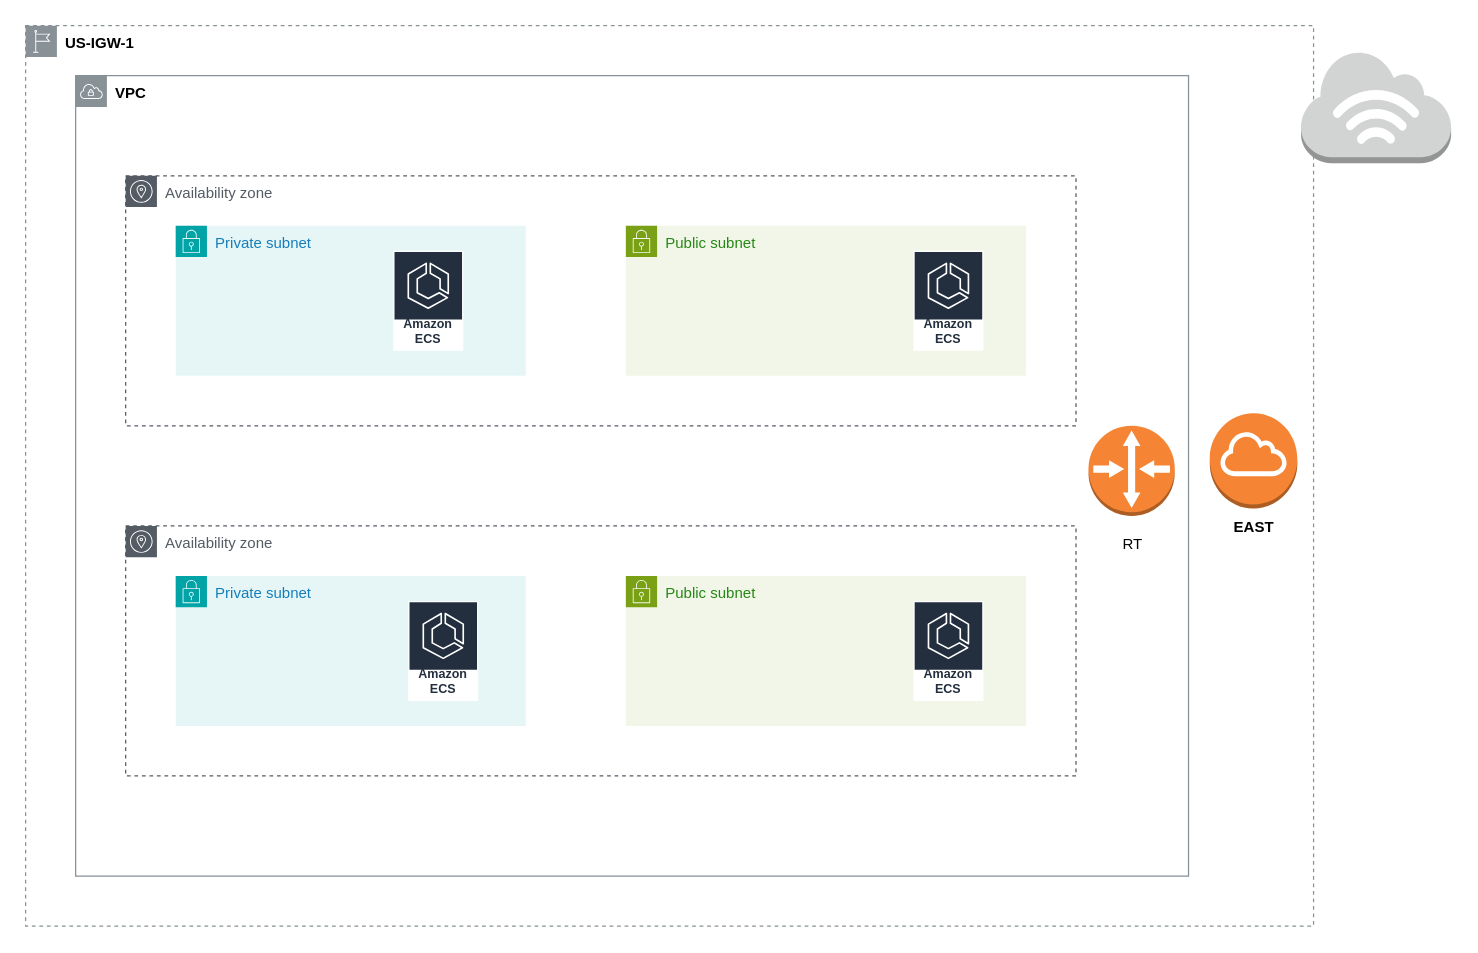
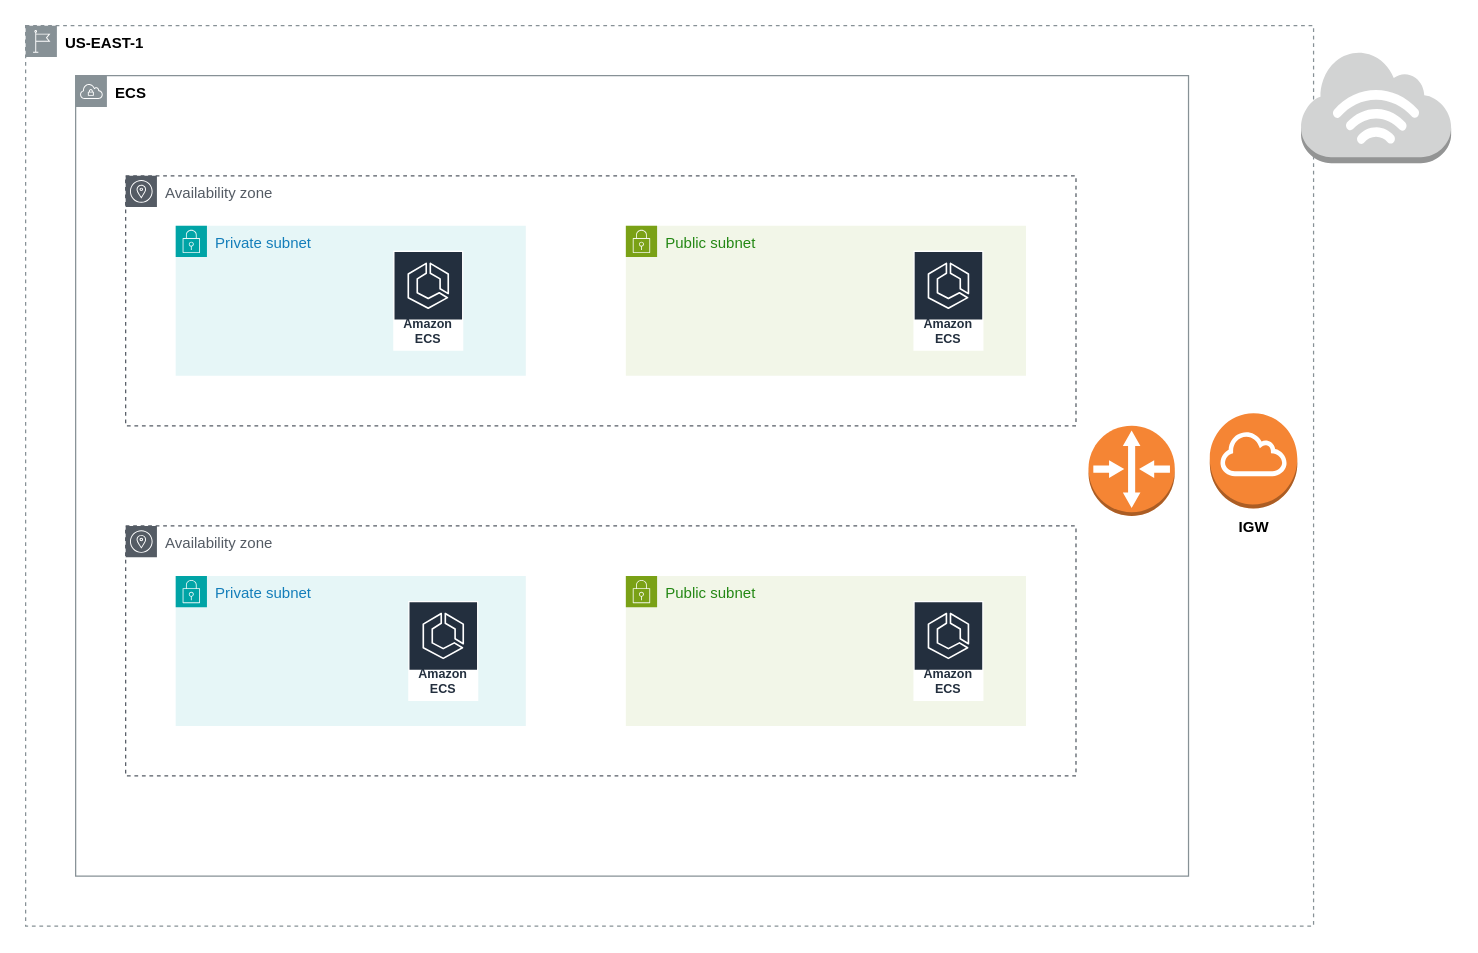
(99, 43) -> (103, 43)
(128, 93) -> (128, 93)
(1254, 527) -> (1254, 527)
(1131, 544) -> none
